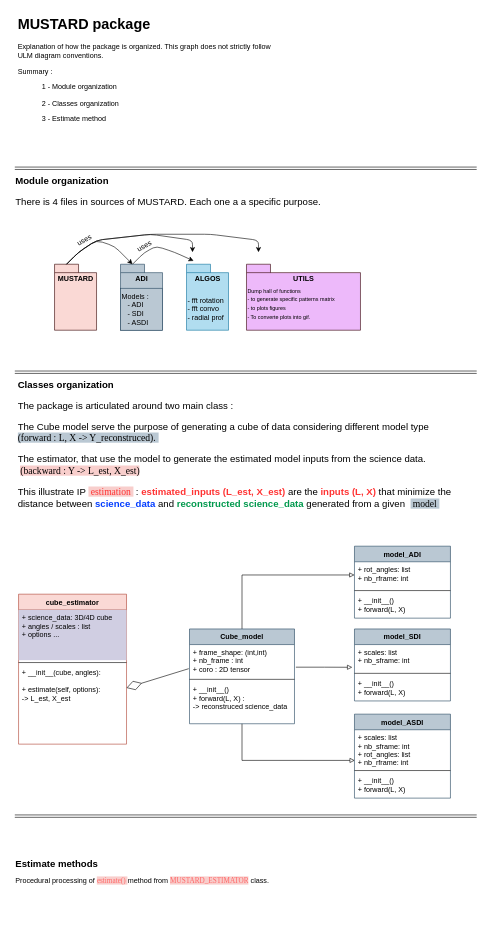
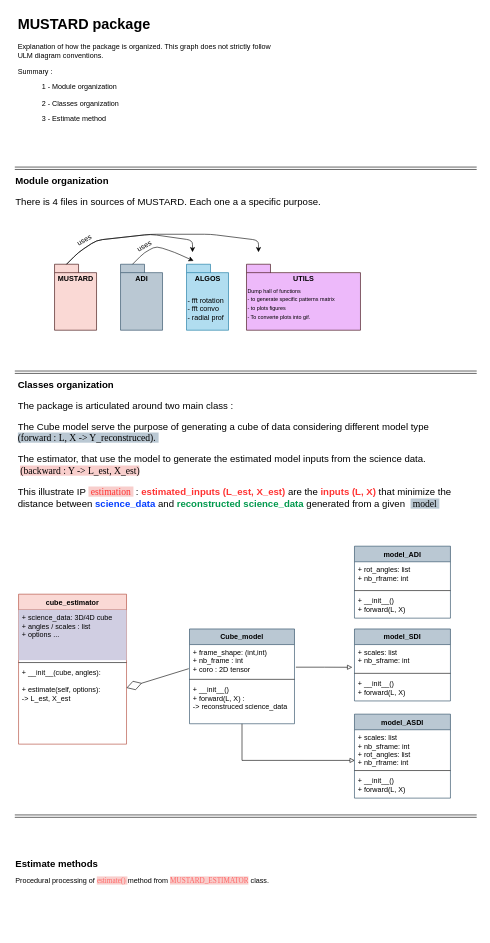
(111, 245) -> none
(141, 309) -> none
(294, 575) -> none
